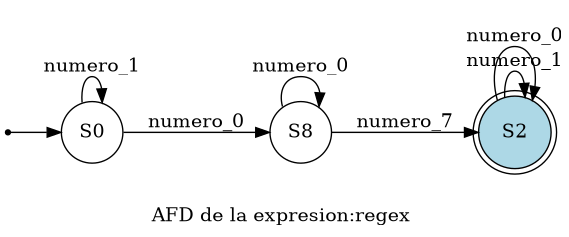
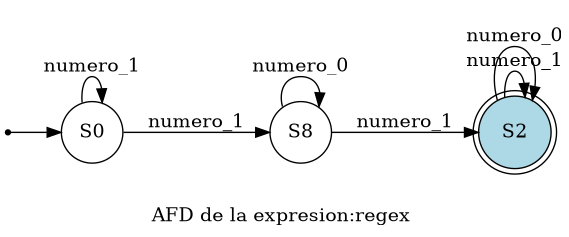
(196, 122) -> (196, 122)
(405, 122) -> (405, 122)
